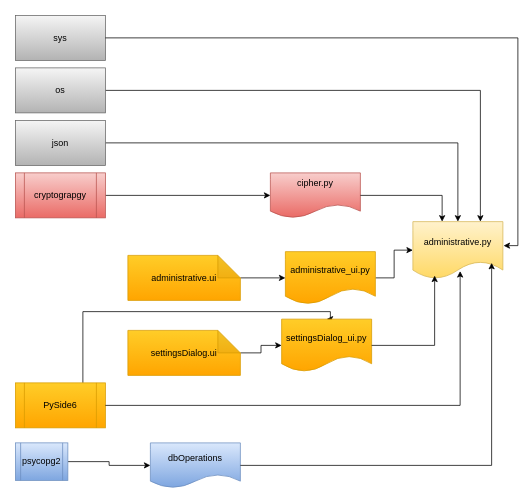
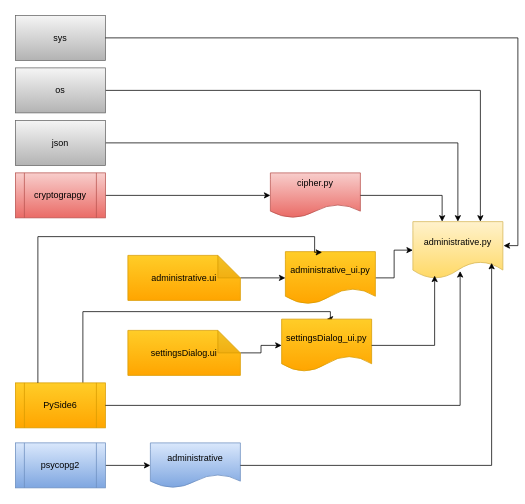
none -> (184, 237)
(195, 459) -> (195, 459)
(42, 462) -> (60, 465)
